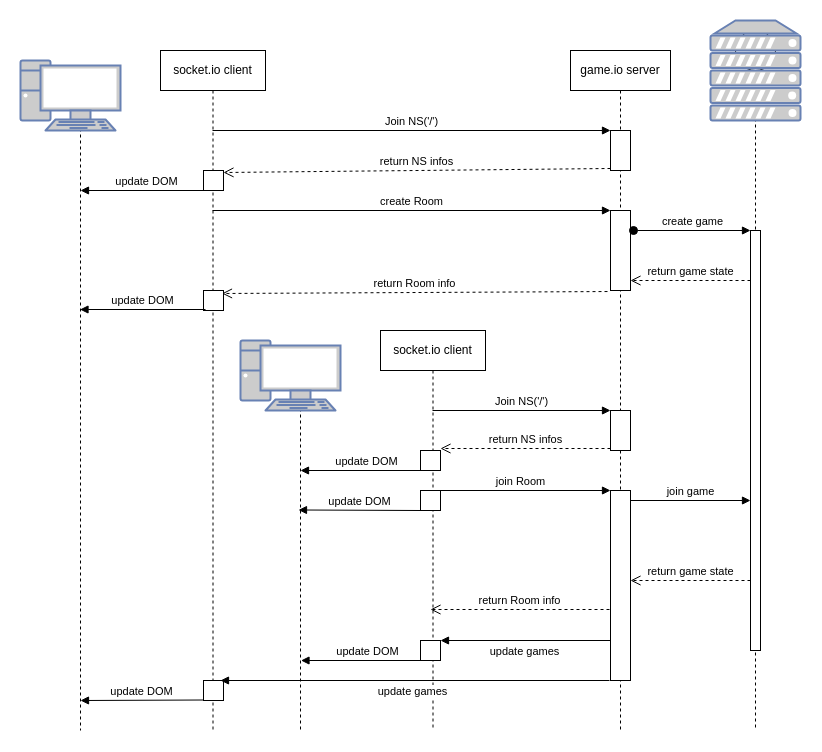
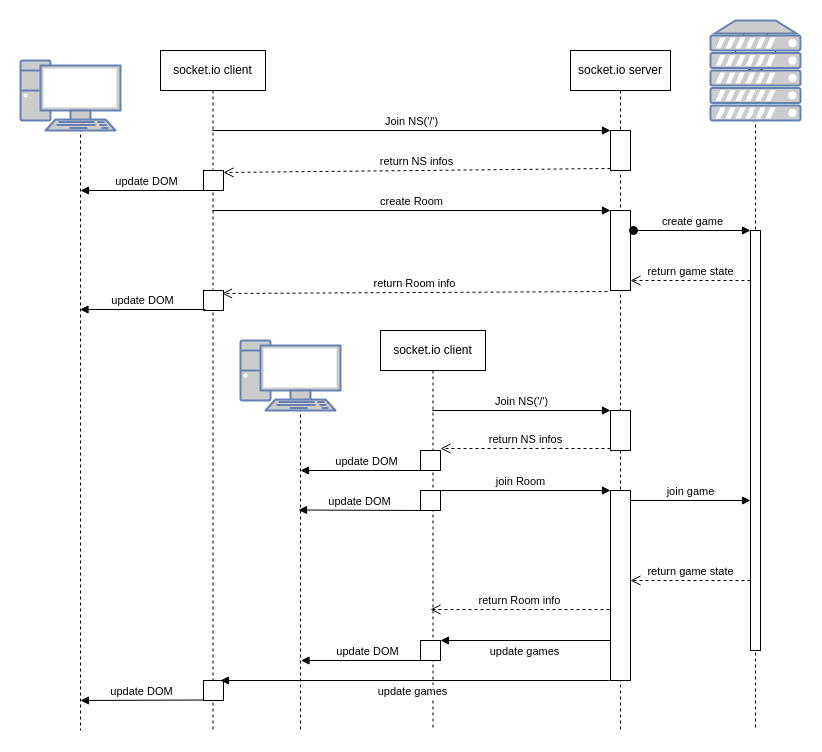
(621, 71) -> (621, 71)
